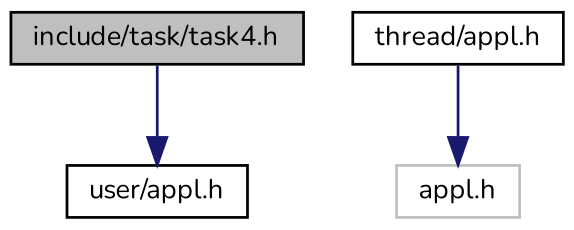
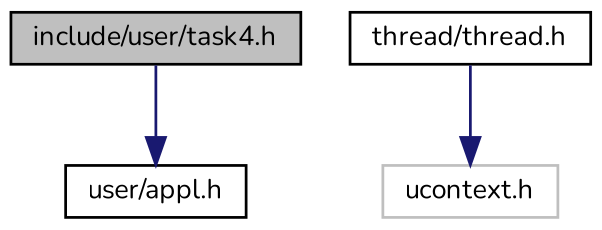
(157, 38) -> (156, 38)
(458, 38) -> (470, 38)
(458, 191) -> (470, 191)
